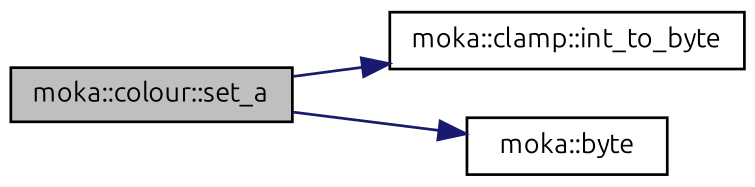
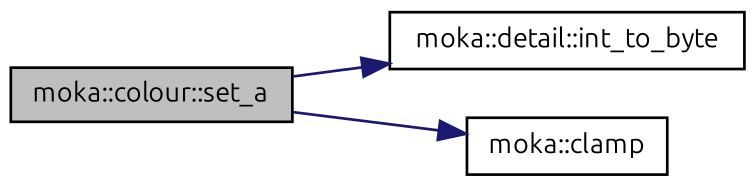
(567, 41) -> (567, 41)
(567, 146) -> (567, 146)
